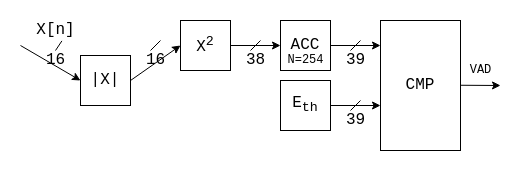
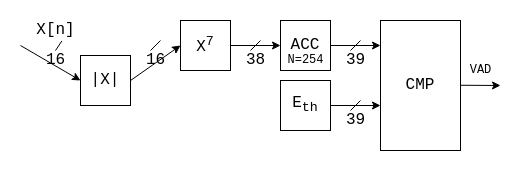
(206, 46) -> (206, 46)
